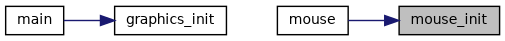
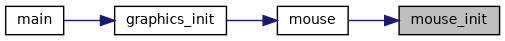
none -> (245, 21)
